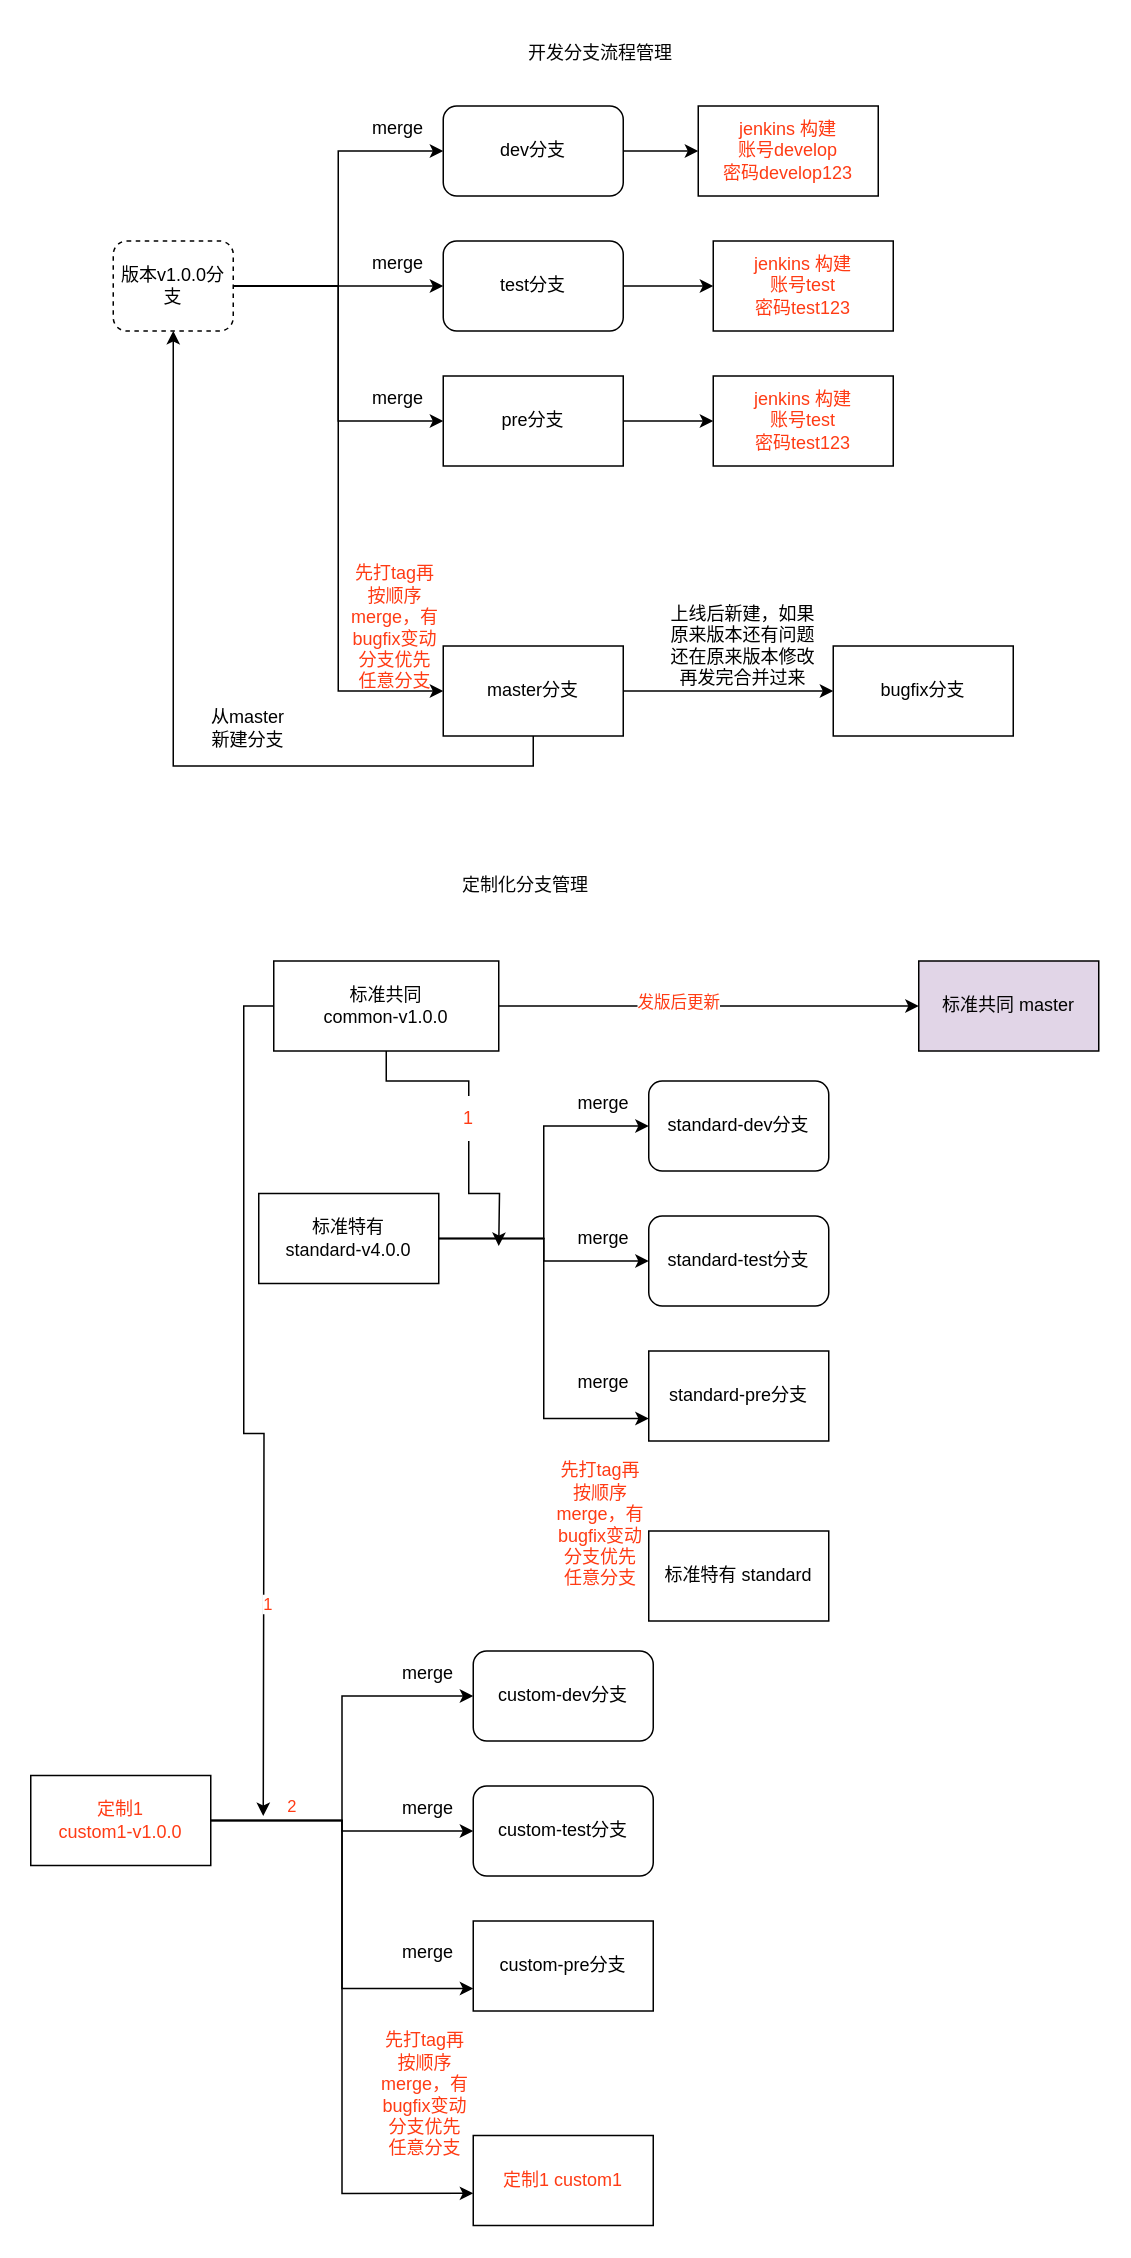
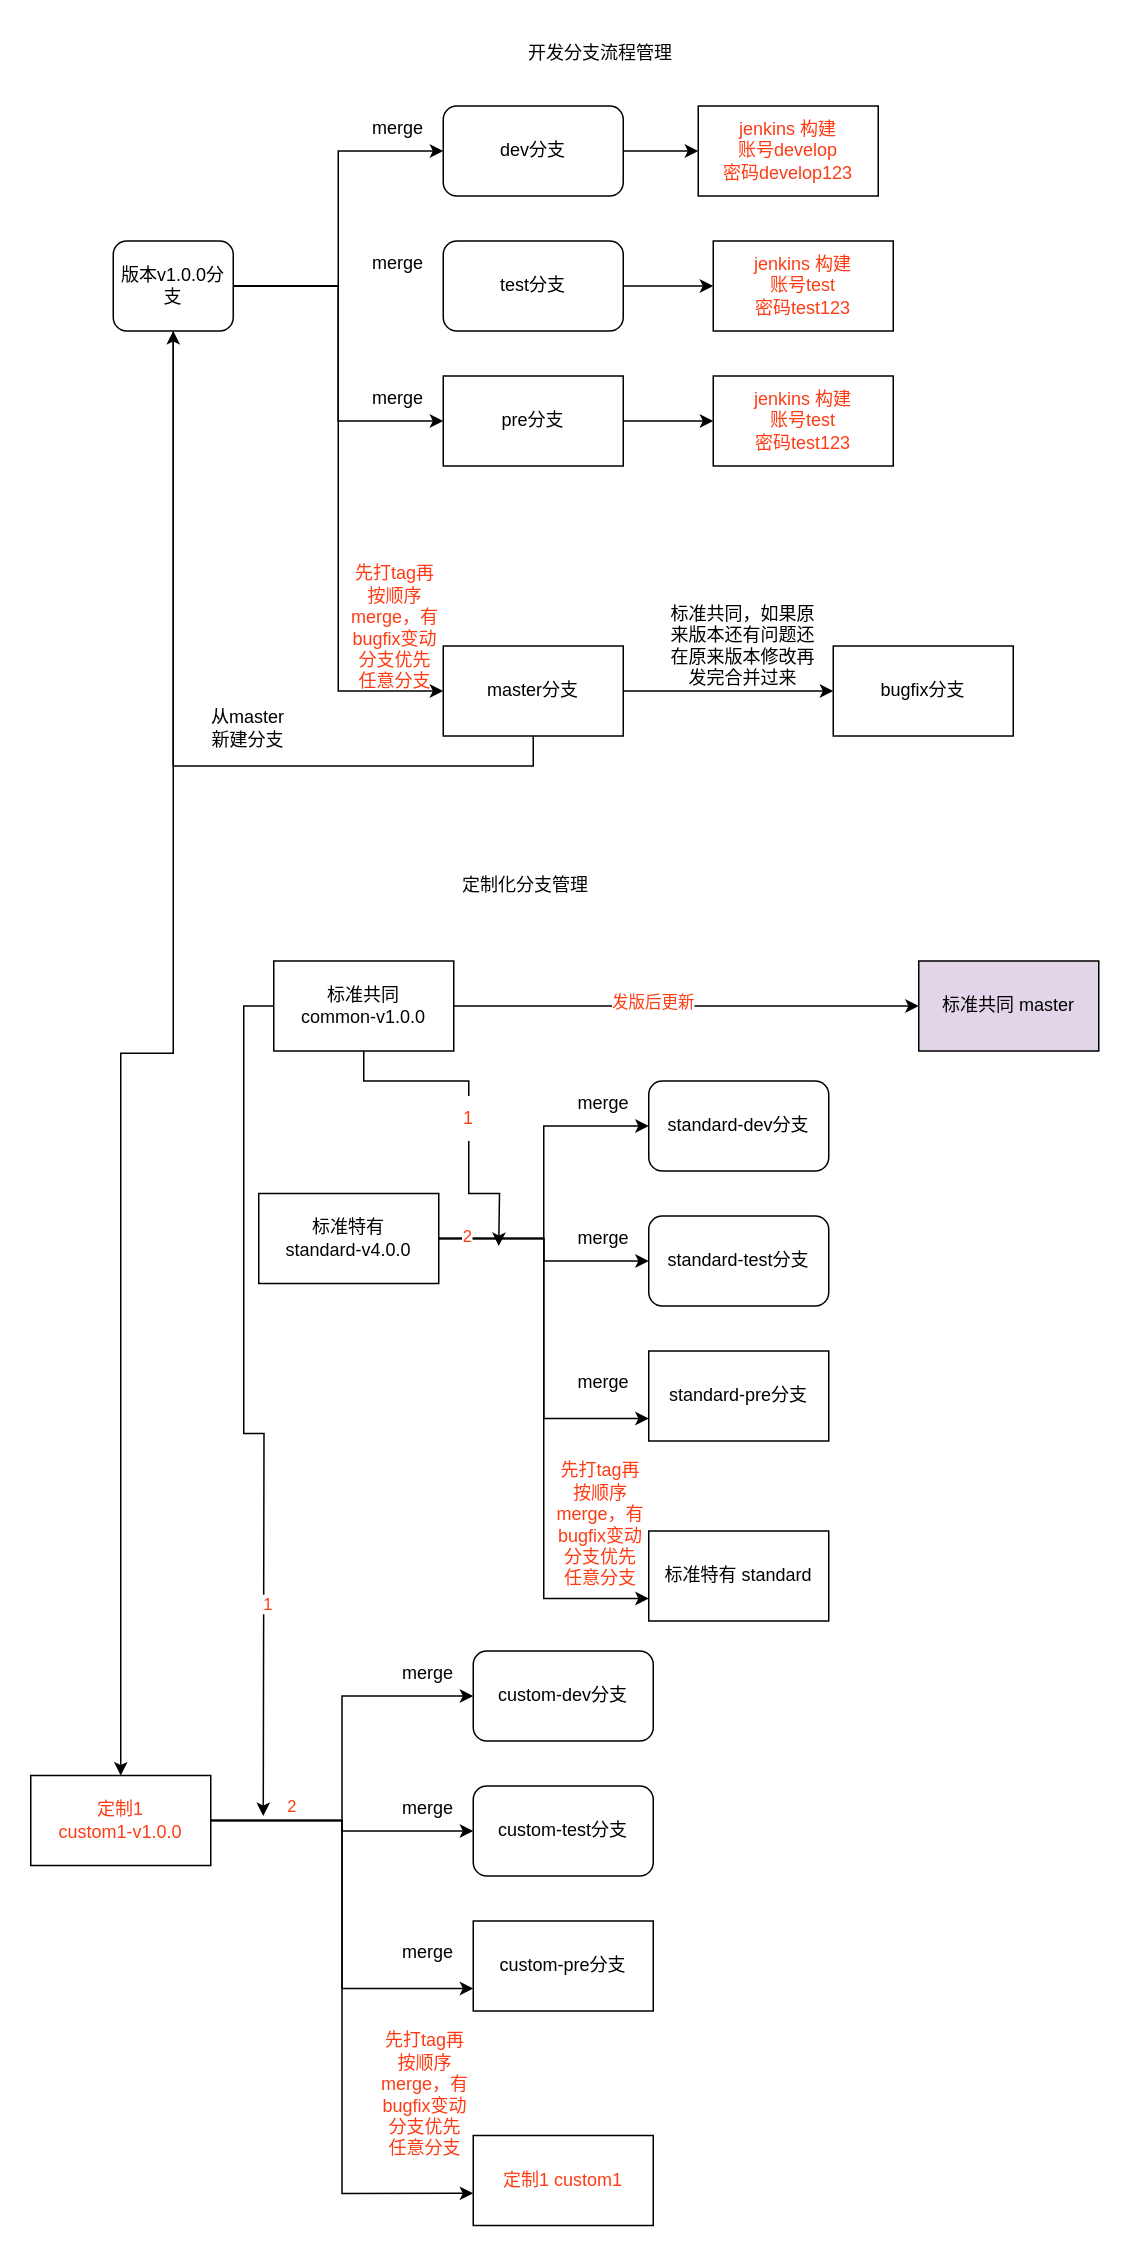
(173, 286) -> (173, 286)
(388, 286) -> (121, 1240)
(743, 646) -> (743, 646)
(386, 1006) -> (364, 1006)
none -> (544, 1557)
